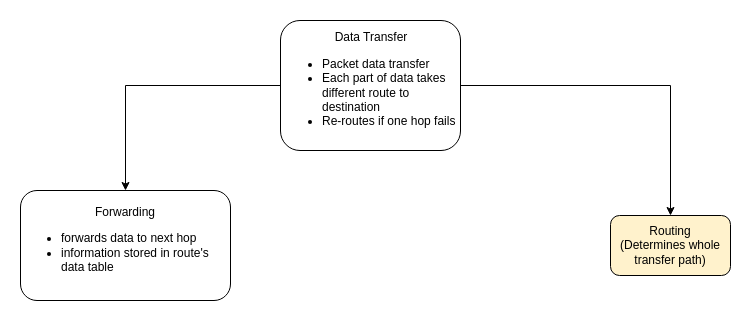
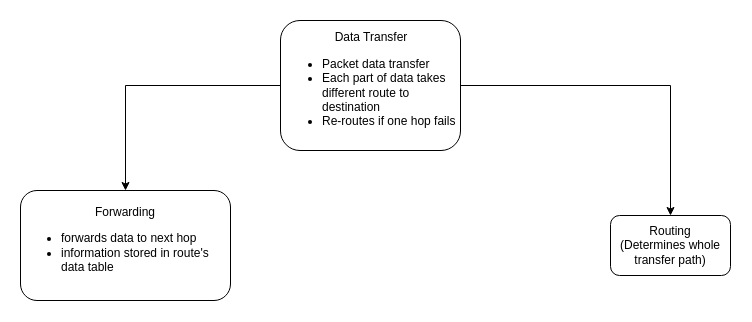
(671, 246) -> (671, 246)
